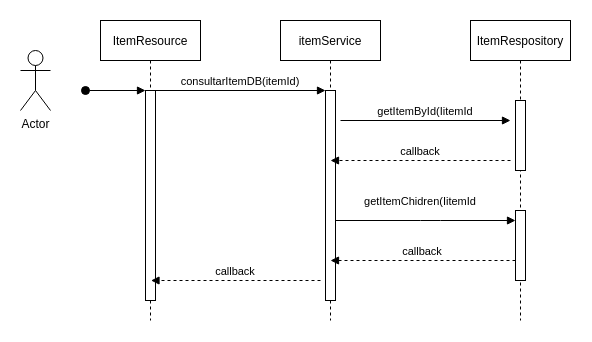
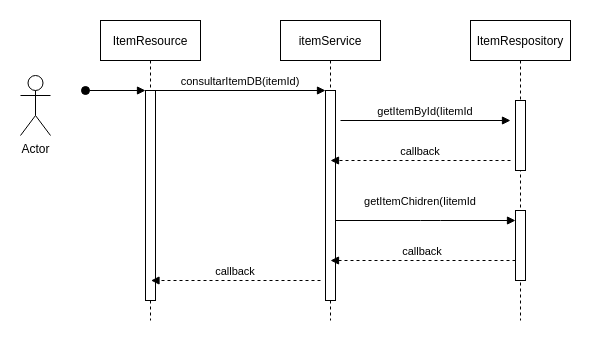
(36, 81) -> (36, 106)
